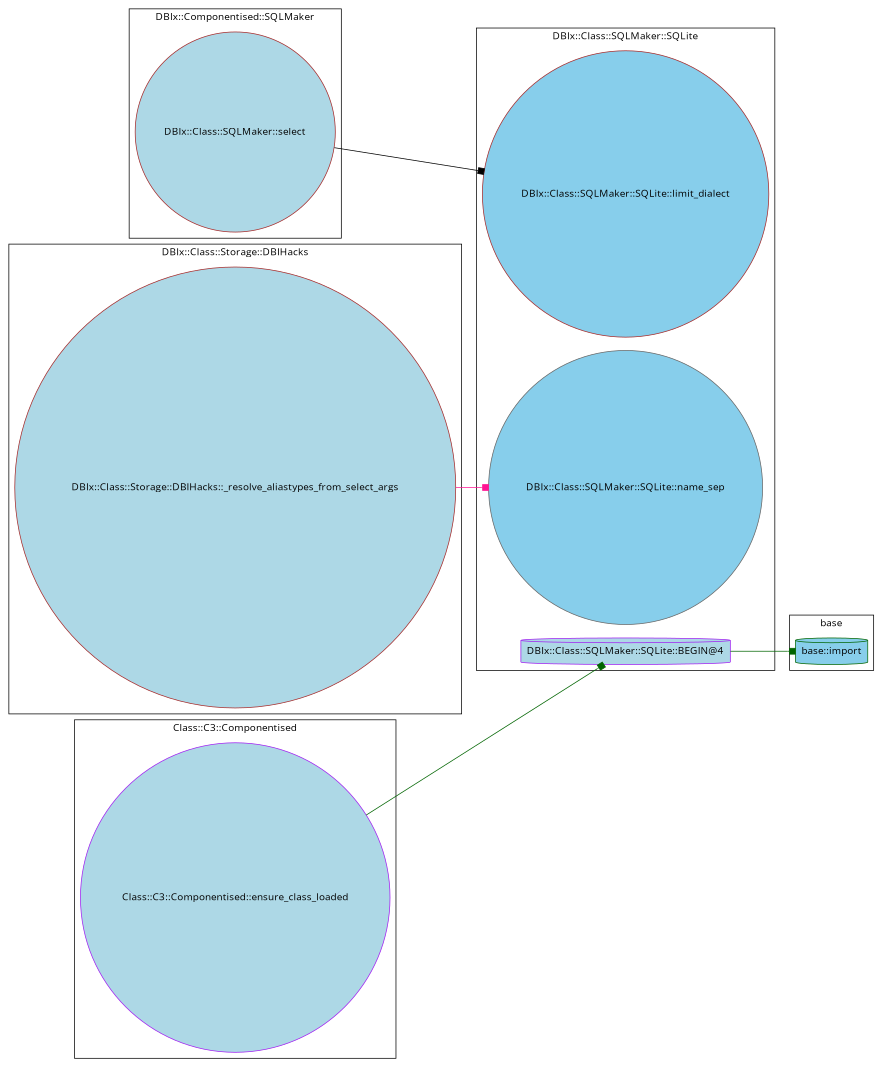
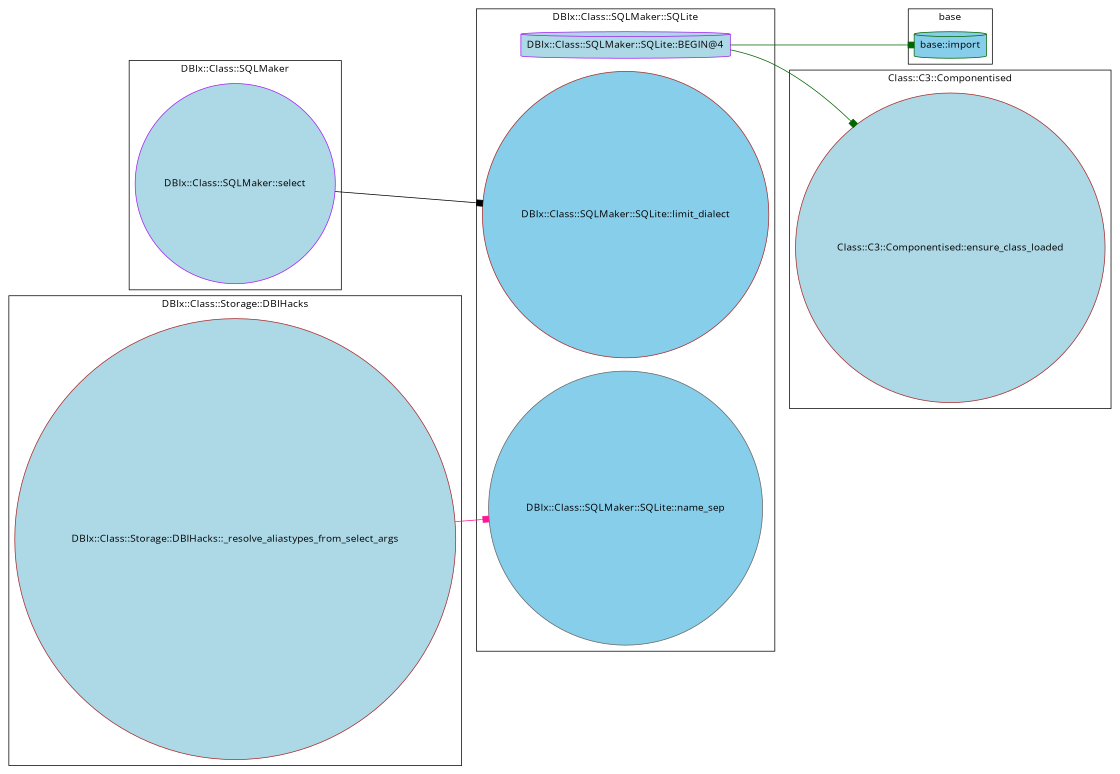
(235, 17) -> (235, 69)
(235, 132) -> (235, 184)
(482, 742) -> (795, 76)
(235, 898) -> (950, 248)
